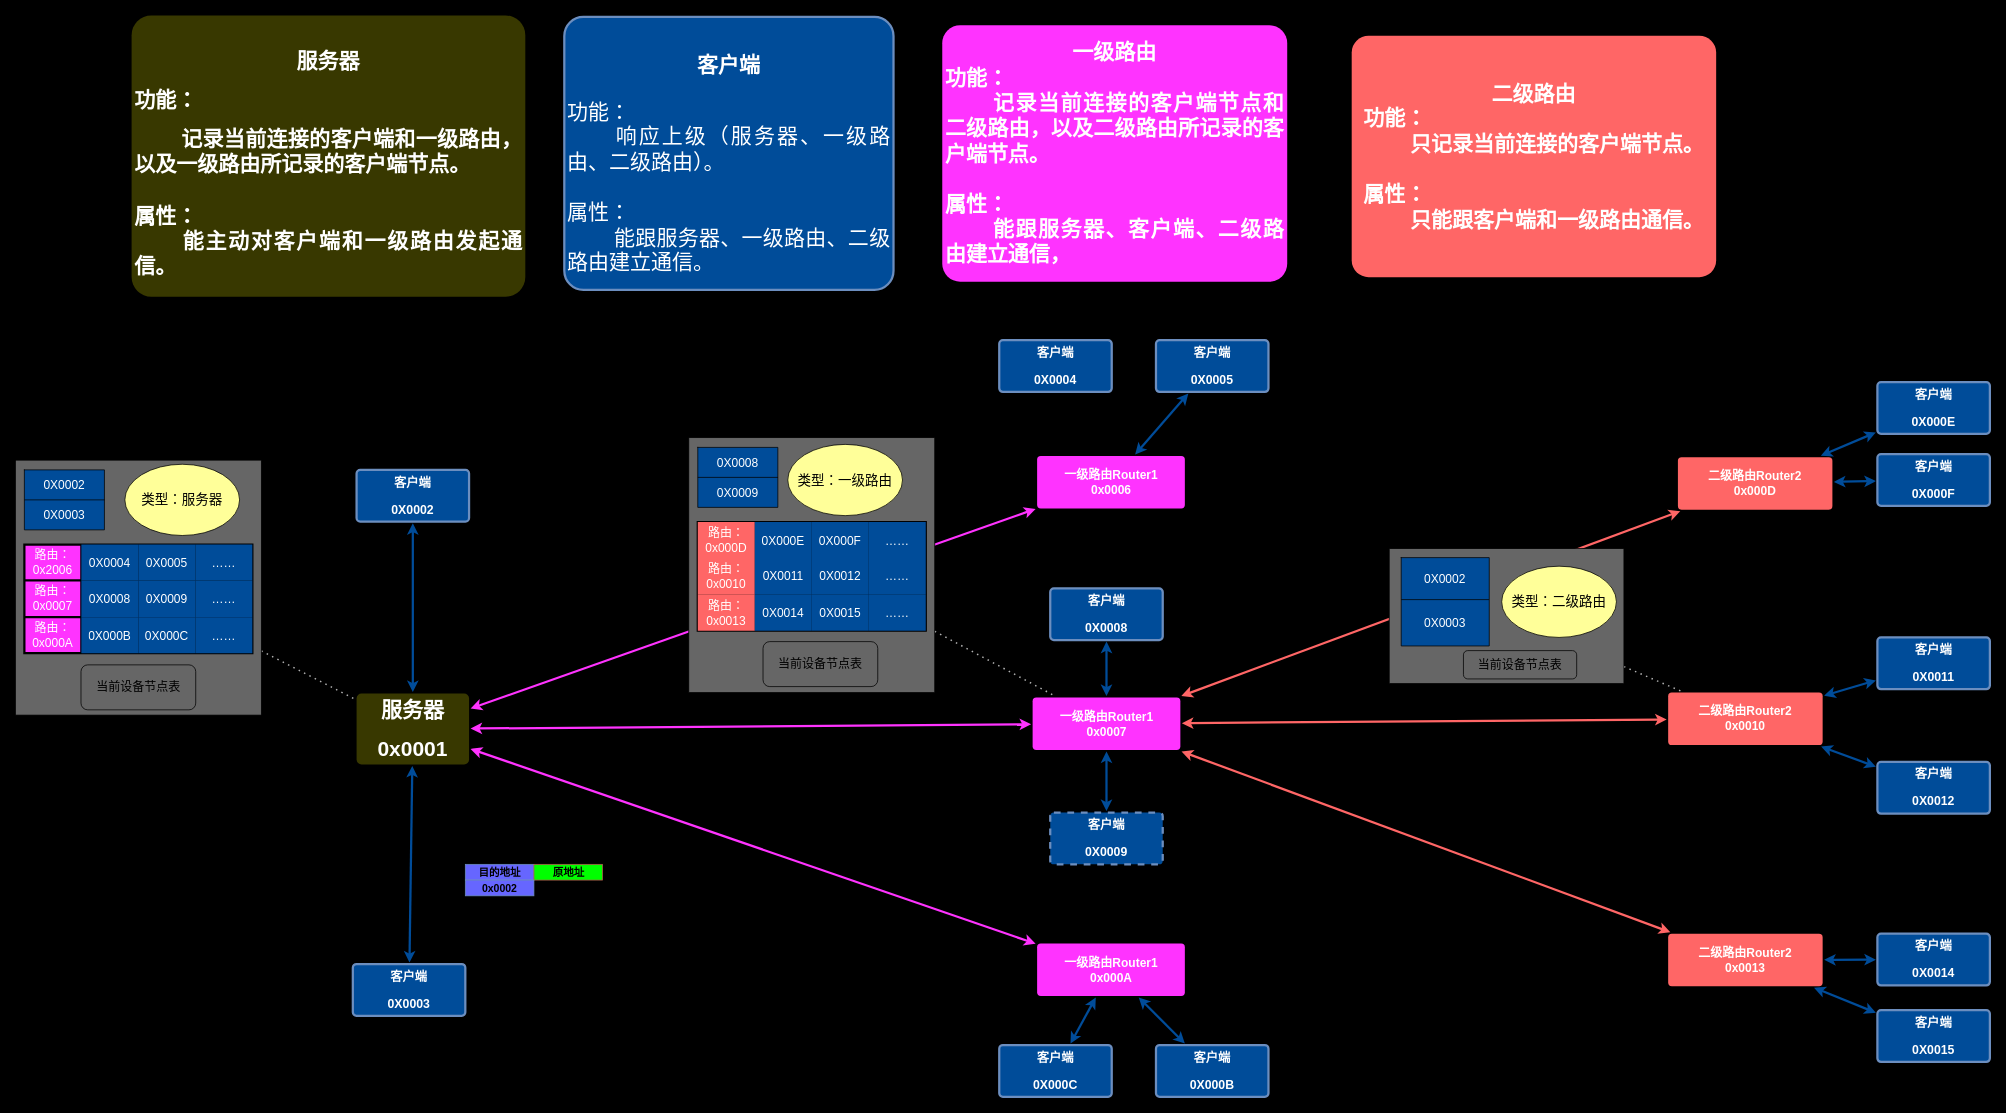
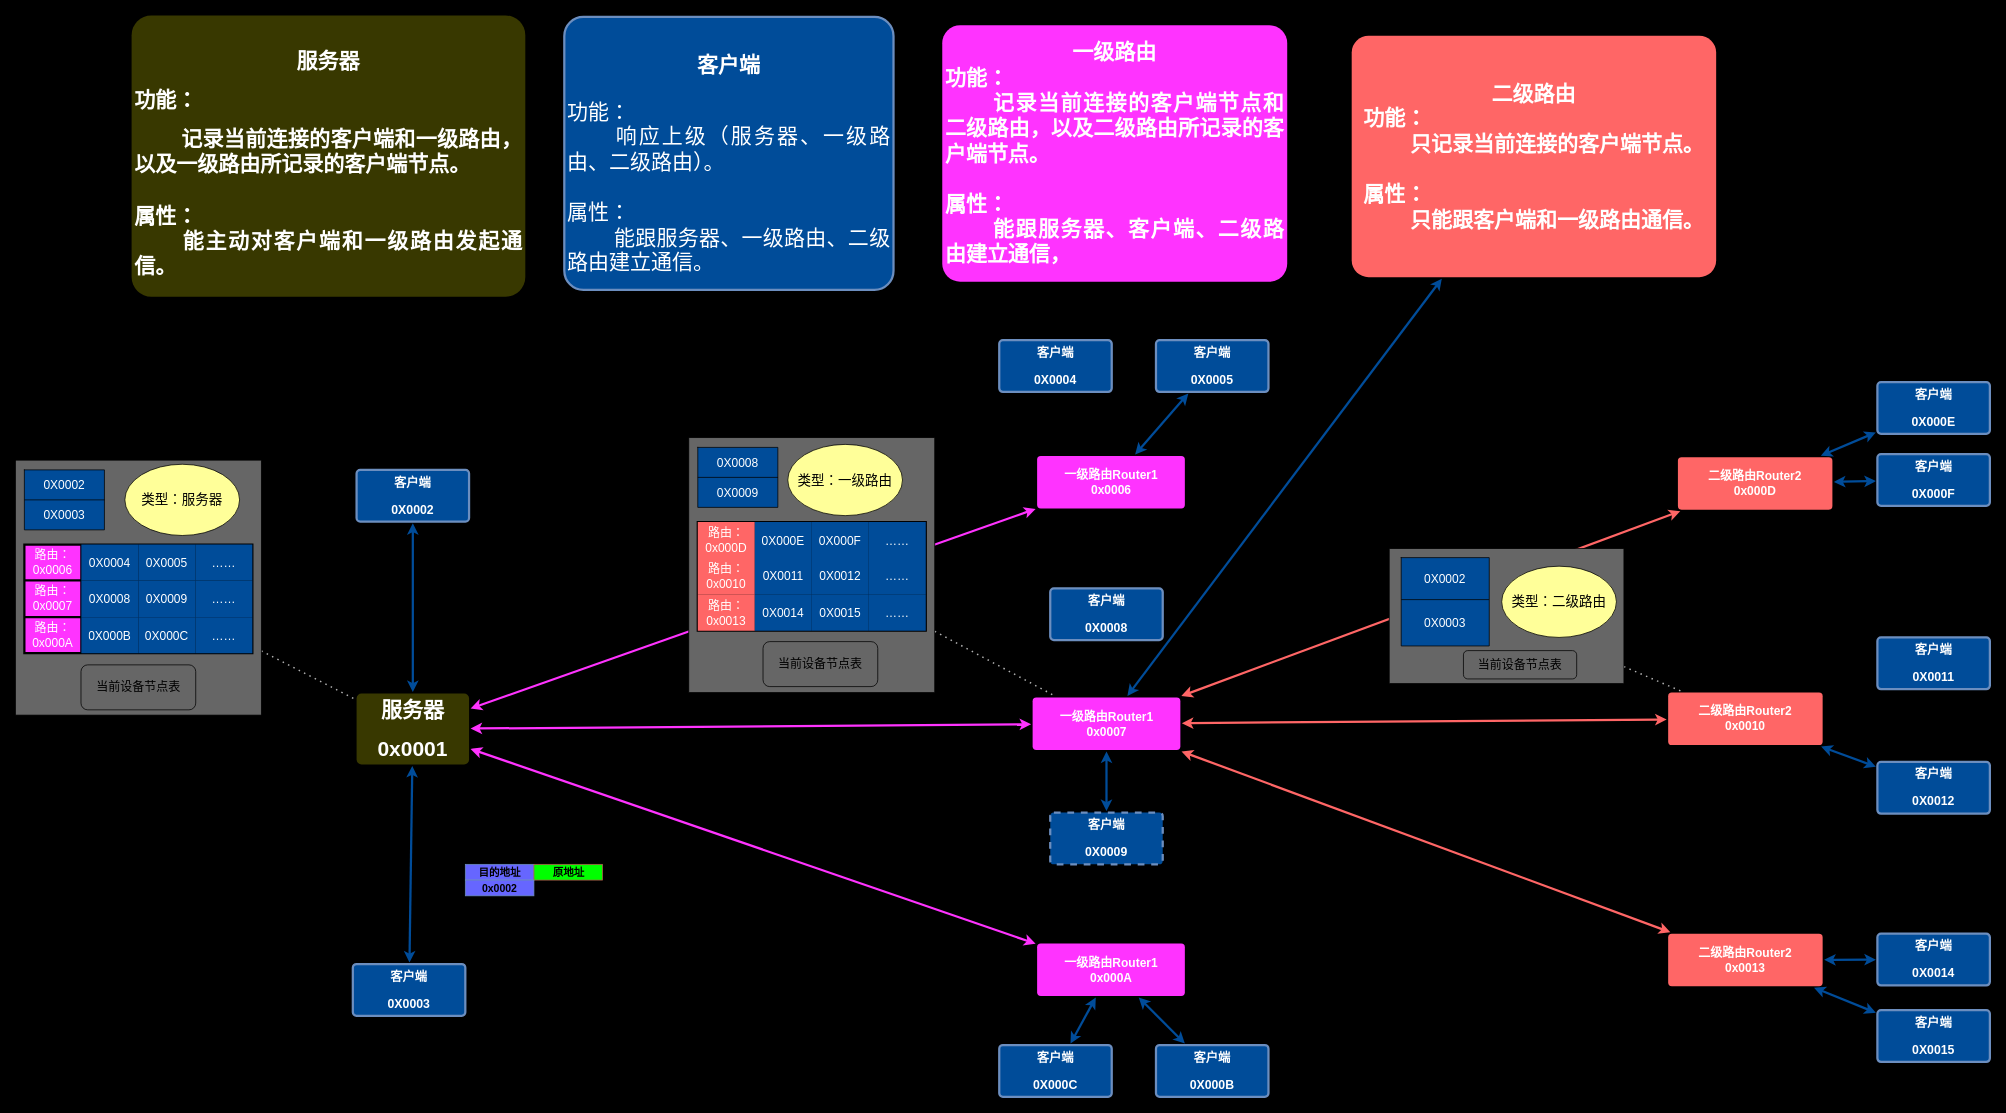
(53, 563) -> (53, 563)
(1107, 669) -> (1284, 488)
(1850, 688) -> none
